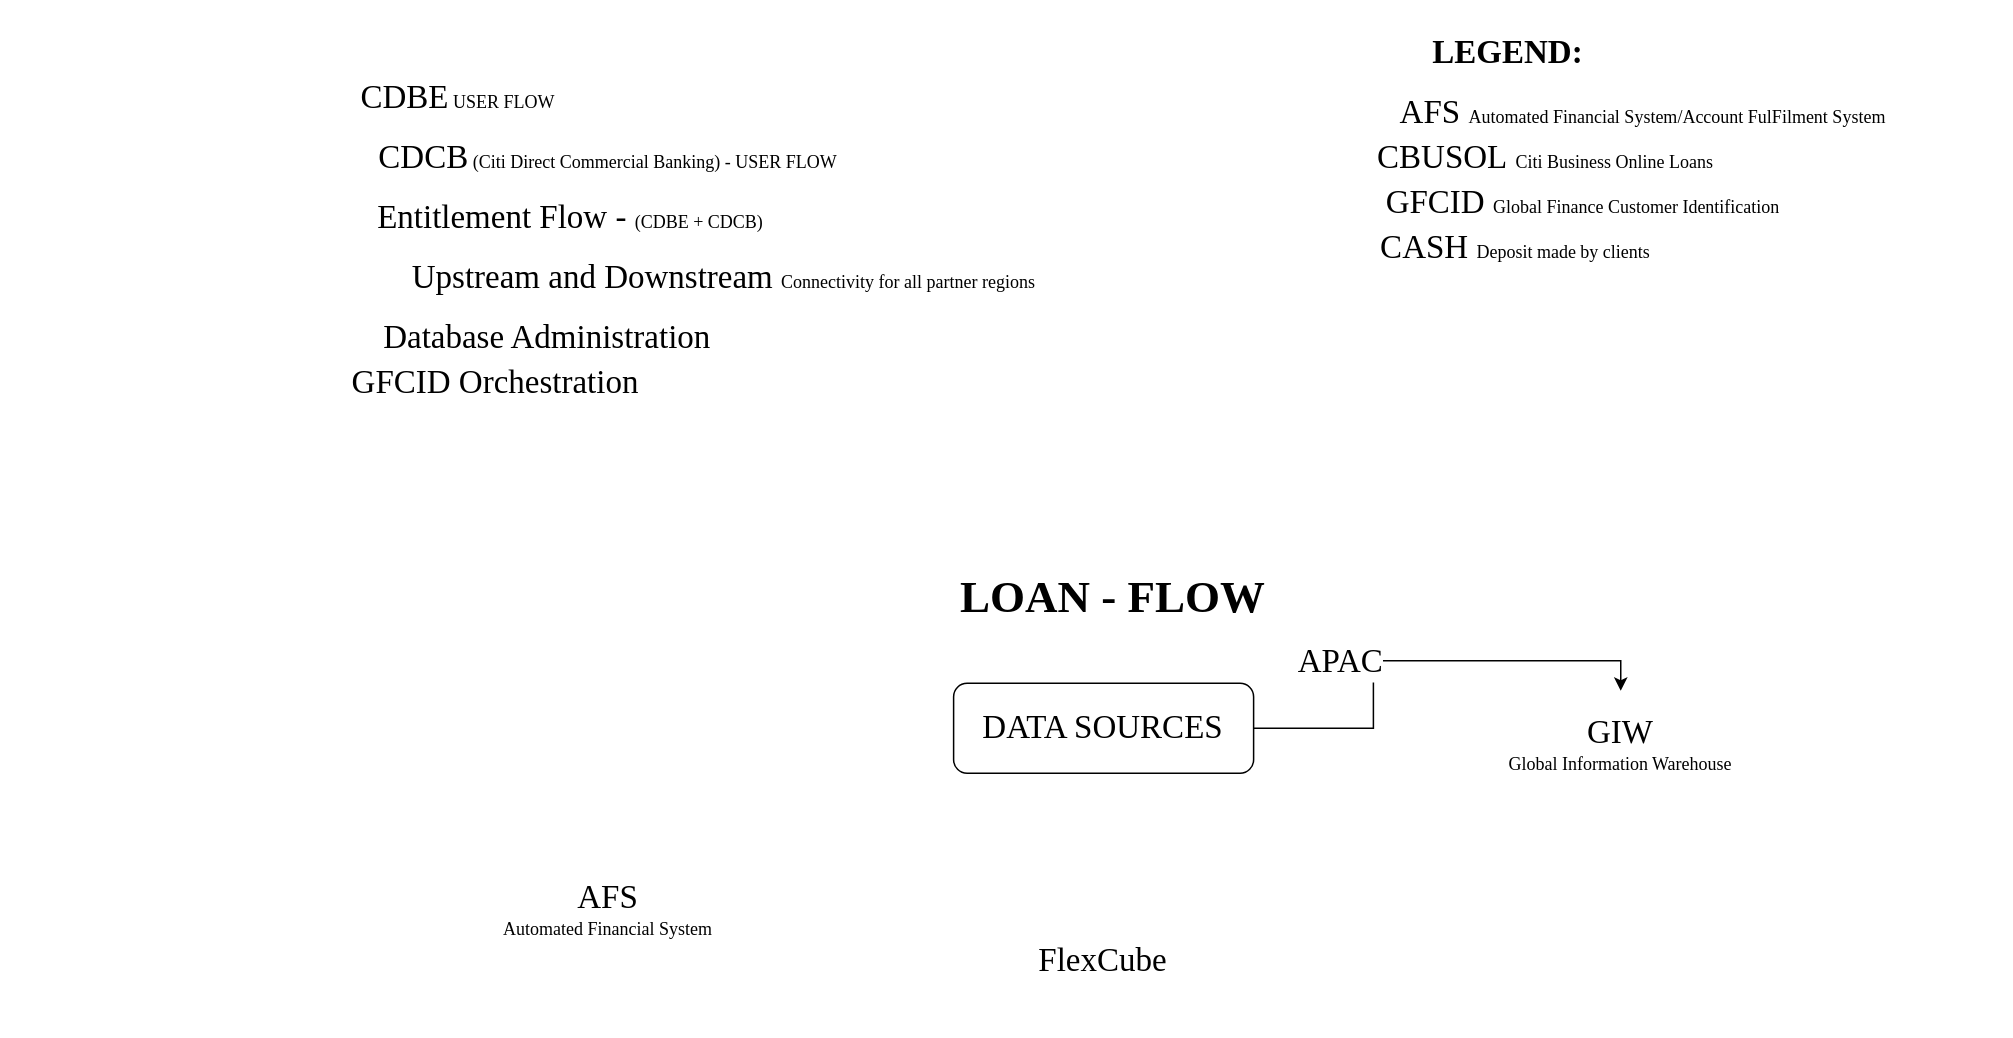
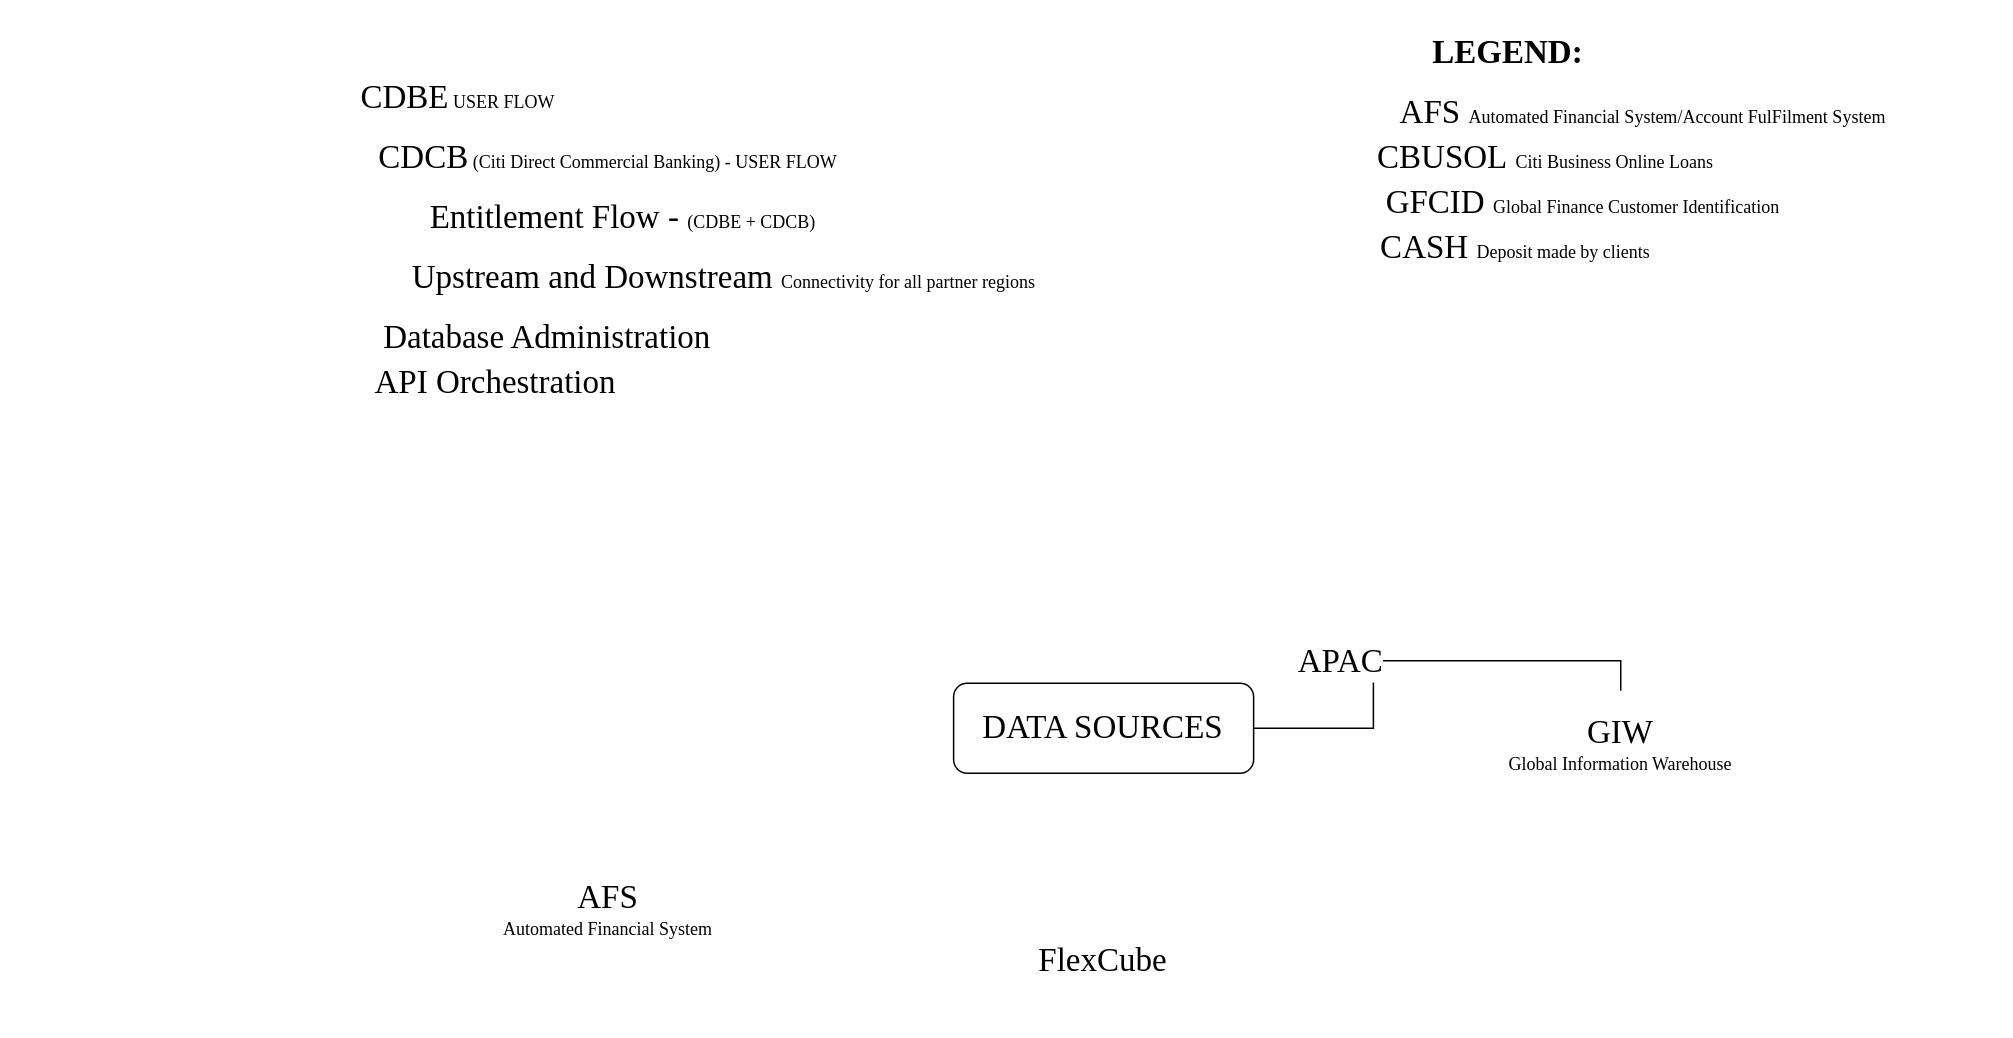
(571, 218) -> (623, 218)
(496, 383) -> (496, 383)
(1119, 593) -> none
(1621, 679) -> (1621, 683)
